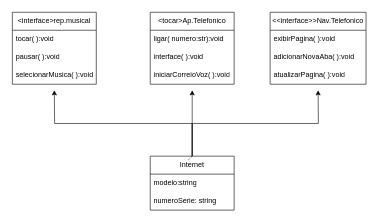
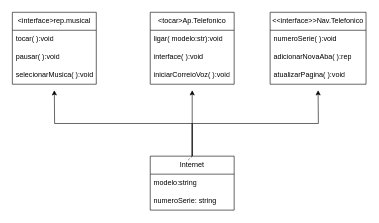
(193, 39) -> (193, 39)
(309, 39) -> (308, 39)
(318, 57) -> (317, 57)
